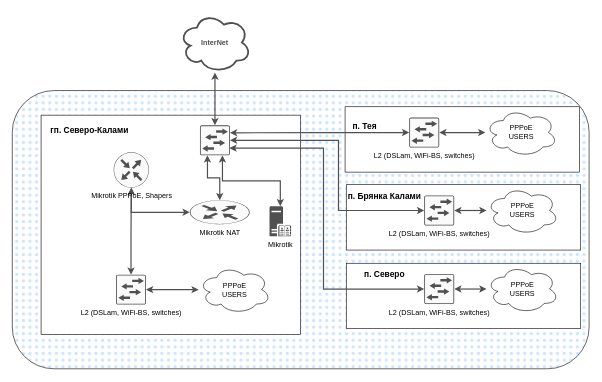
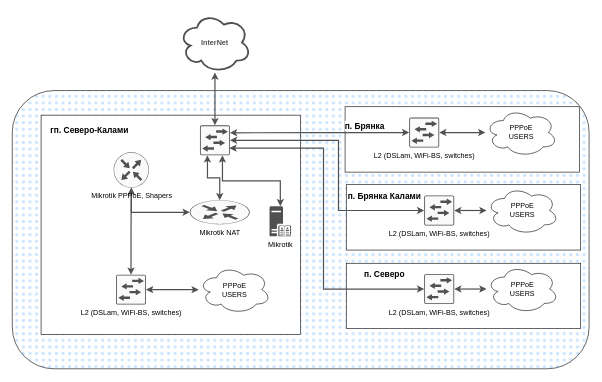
(365, 126) -> (365, 126)
